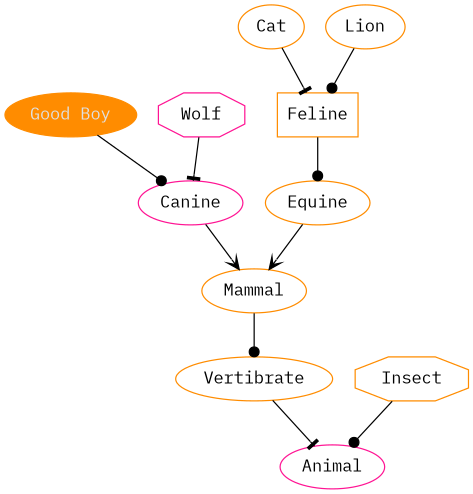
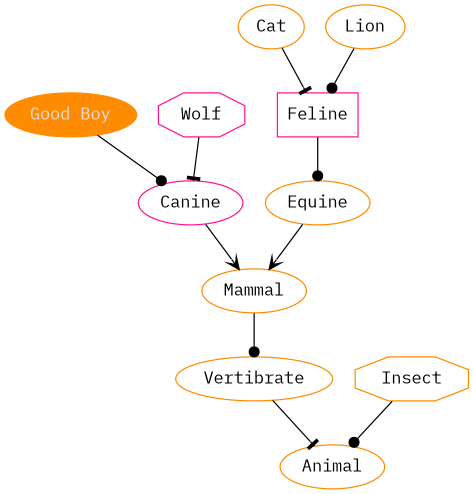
(318, 115) -> (318, 115)
(332, 467) -> (332, 467)
